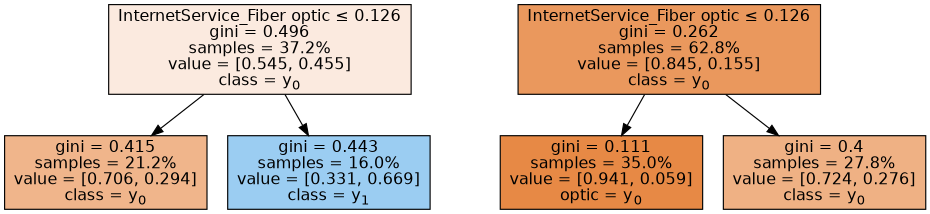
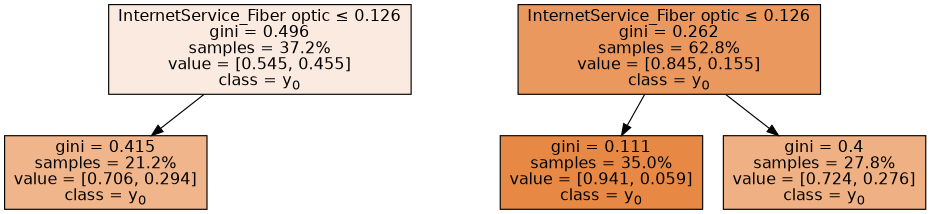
(329, 172) -> none
(597, 195) -> (597, 195)
